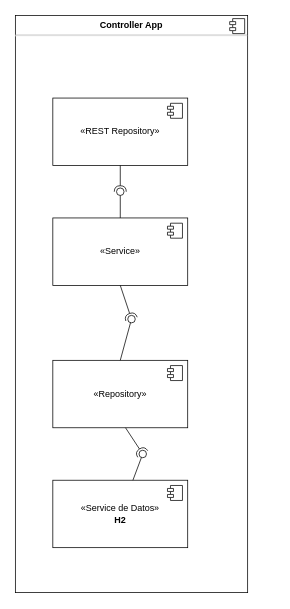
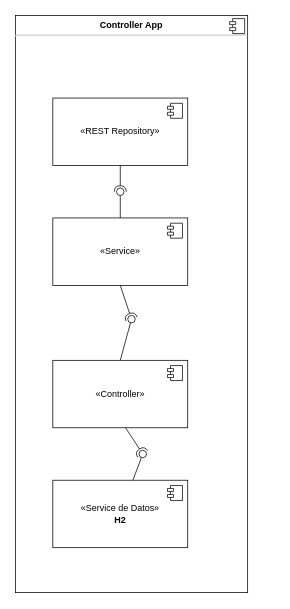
(120, 394) -> (120, 394)
